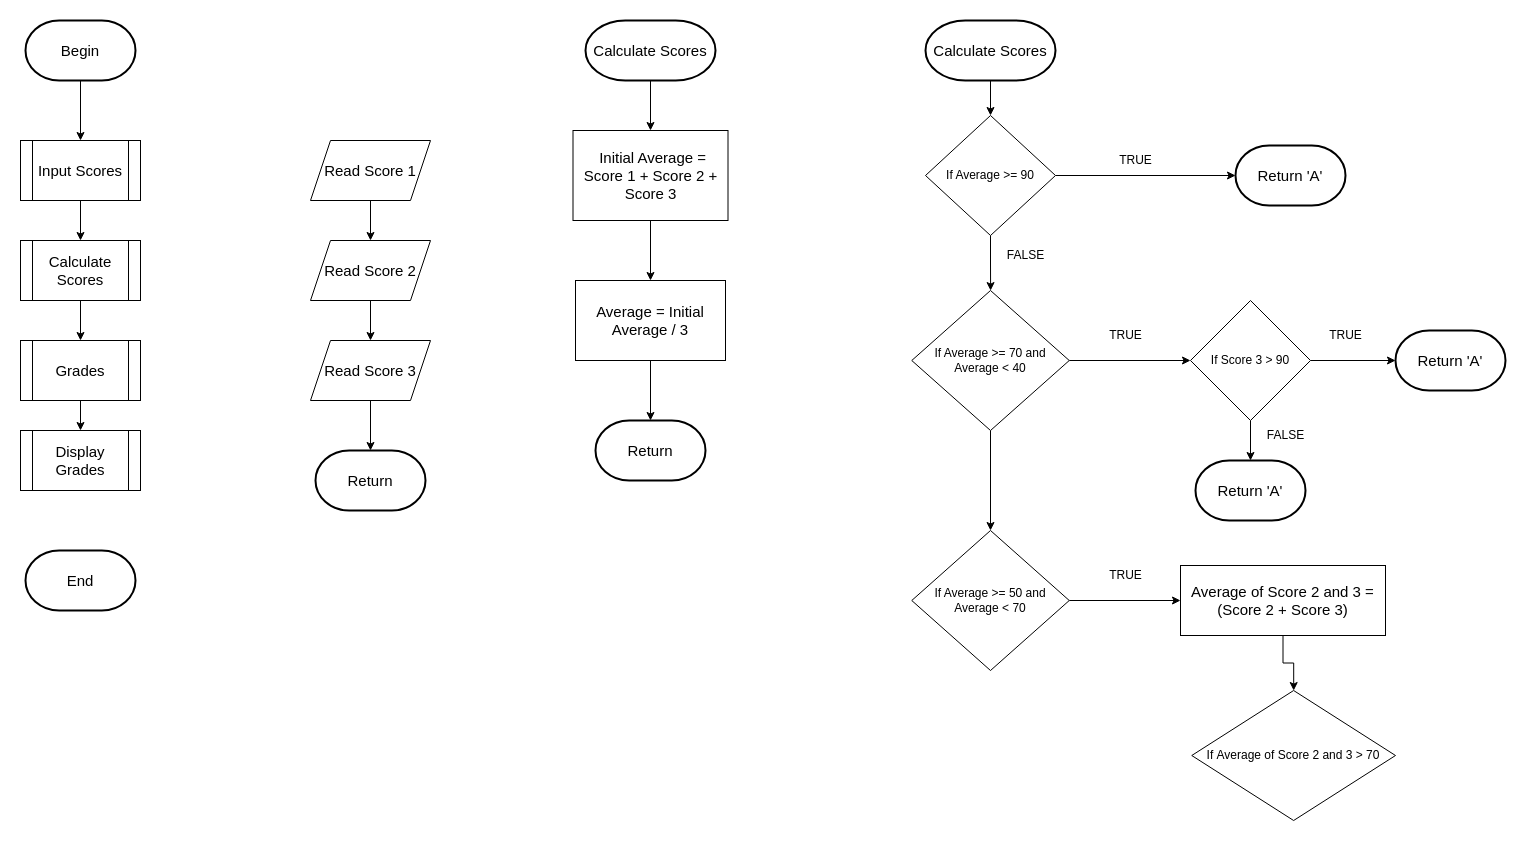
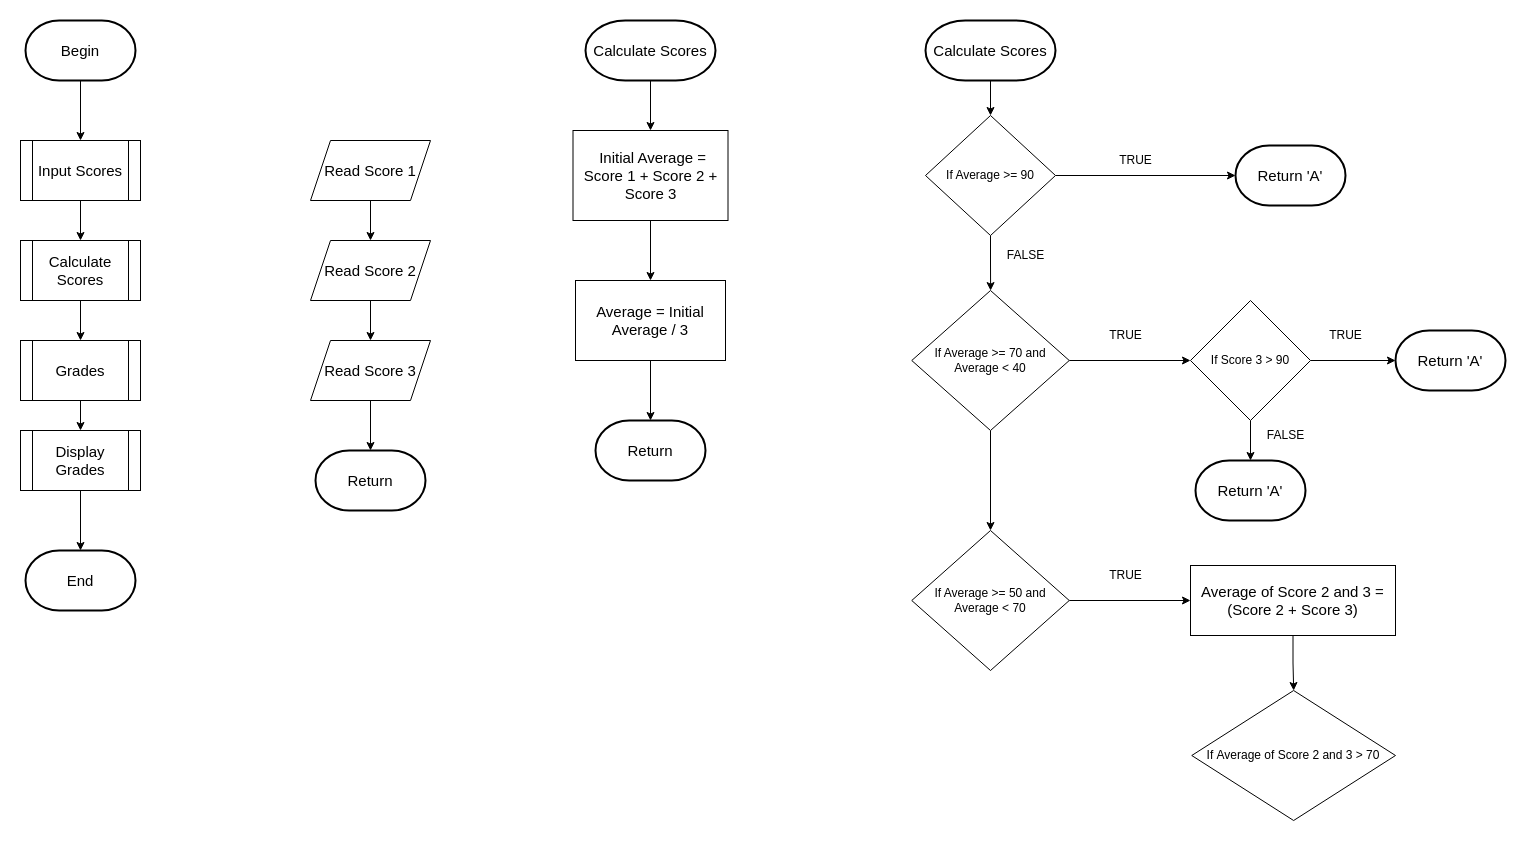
none -> (81, 517)
(1283, 601) -> (1293, 601)
